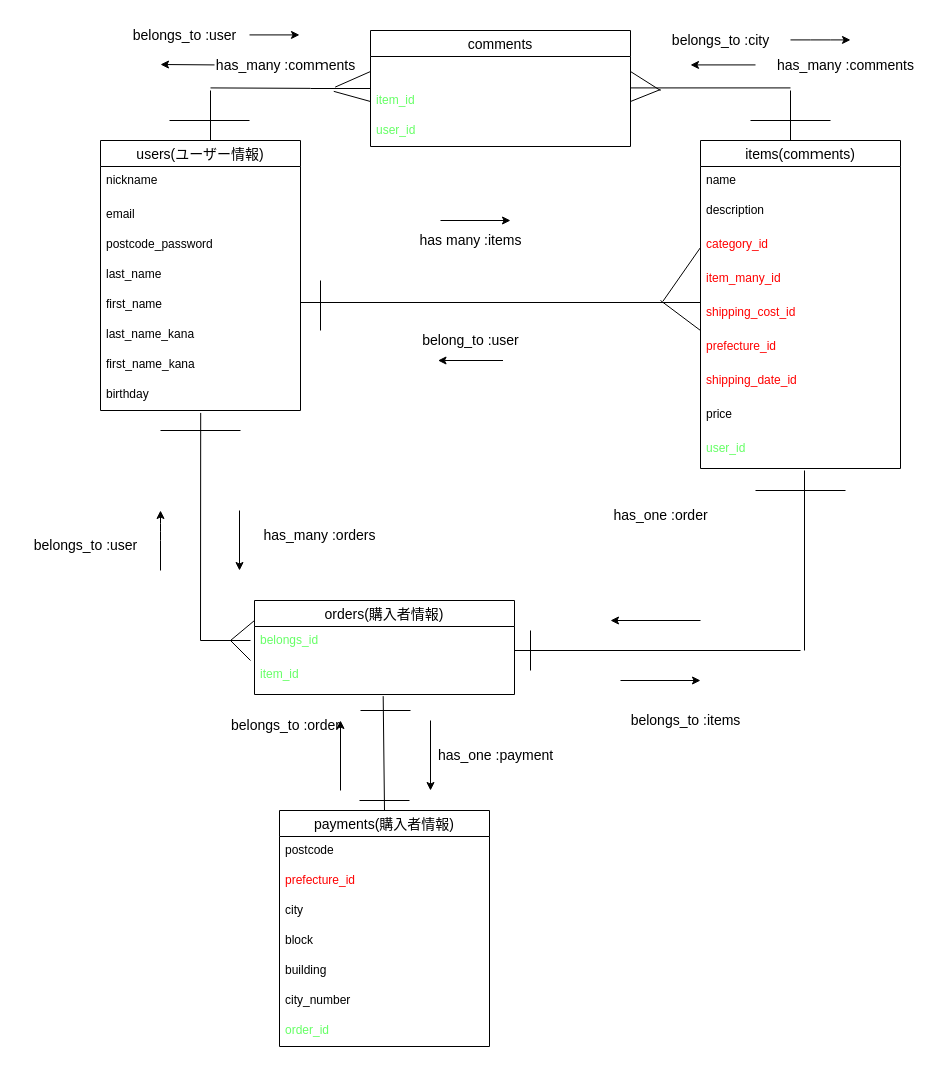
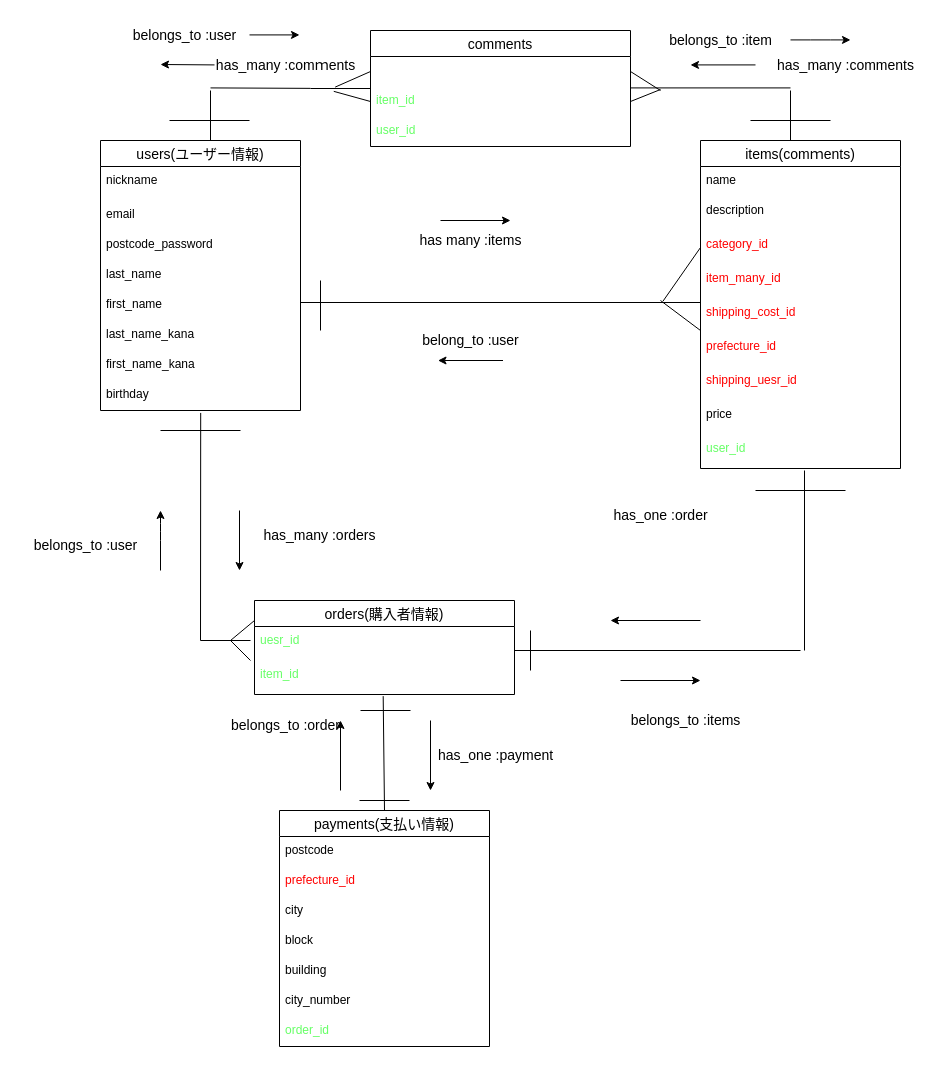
(721, 41) -> (721, 41)
(755, 380) -> (755, 380)
(290, 640) -> (282, 640)
(384, 824) -> (384, 824)
